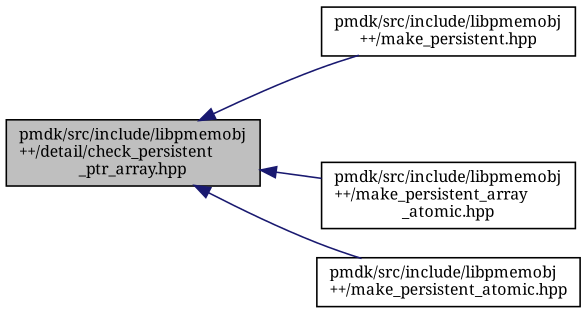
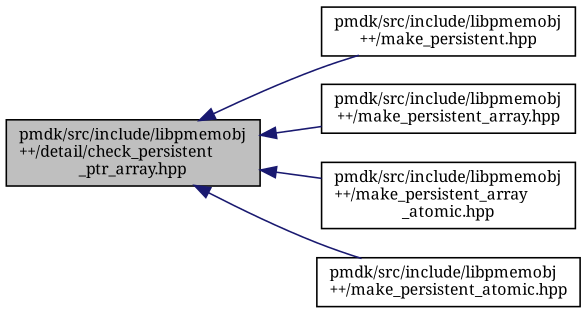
none -> (448, 109)
